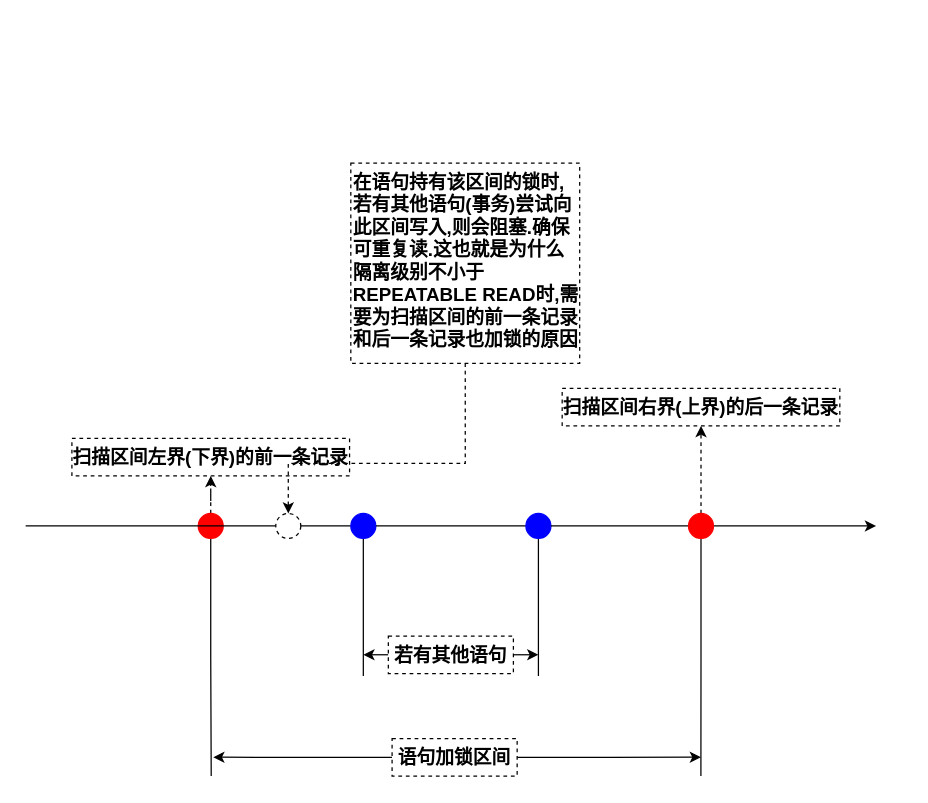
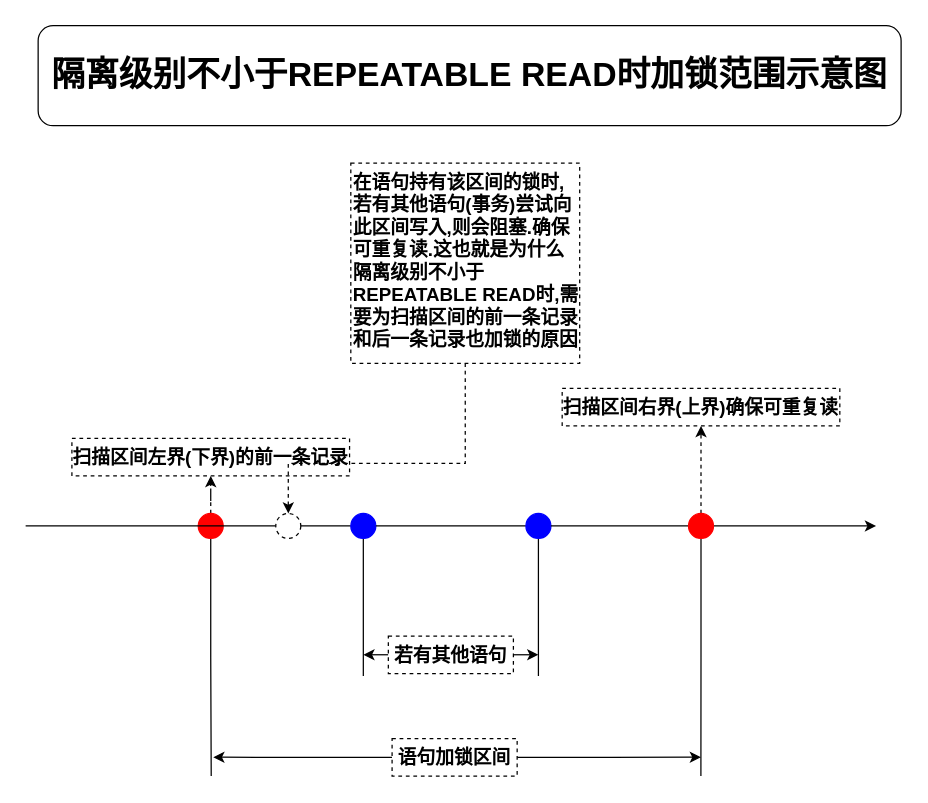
none -> (469, 76)
(701, 407) -> (701, 407)
